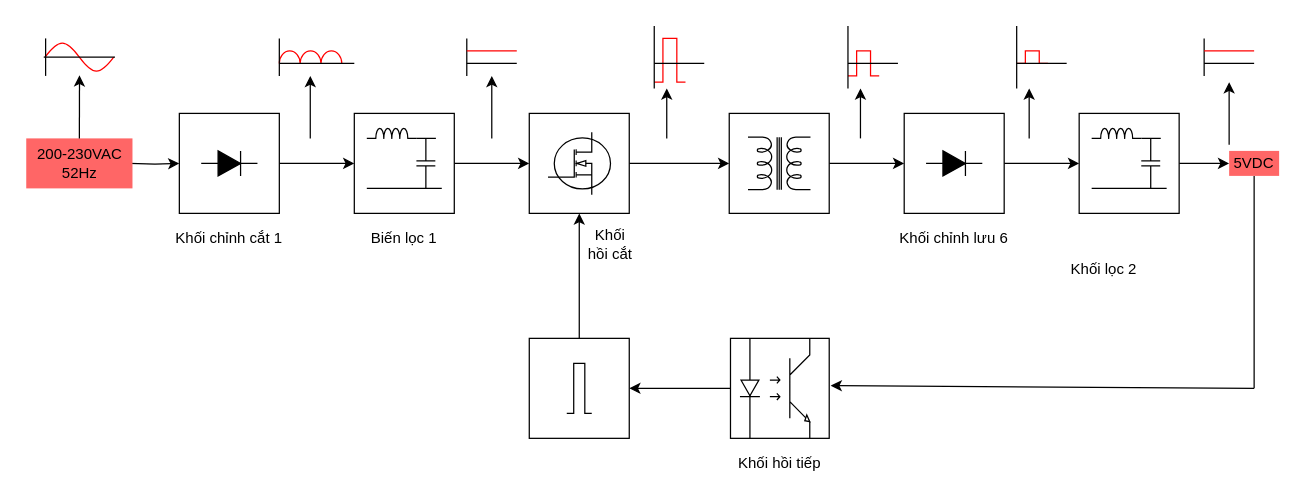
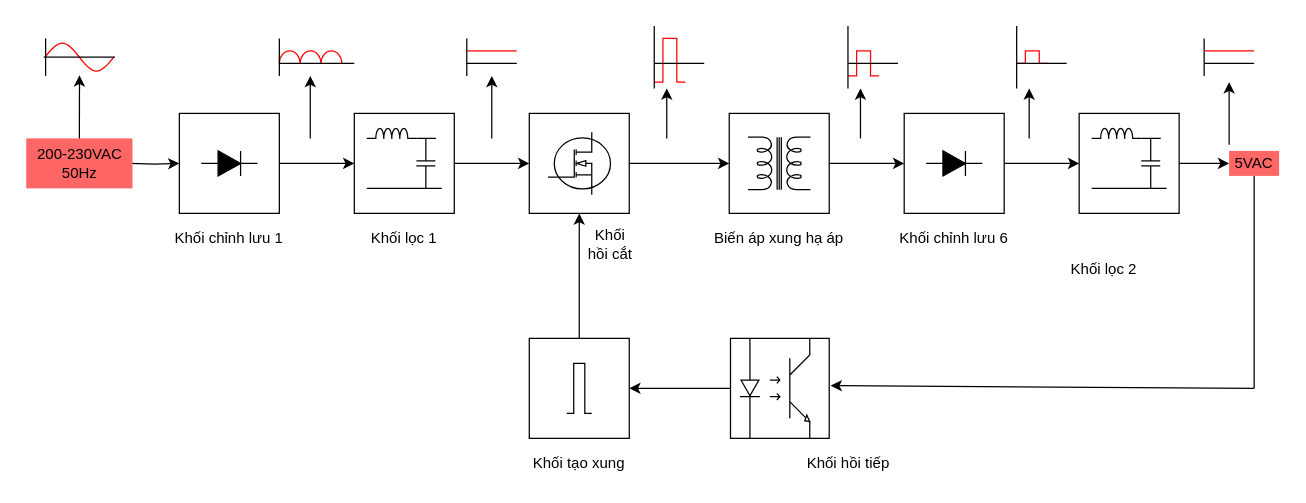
(80, 163) -> (80, 163)
(1254, 163) -> (1254, 163)
(229, 238) -> (229, 238)
(404, 238) -> (404, 238)
none -> (779, 238)
none -> (579, 463)
(780, 463) -> (849, 463)
